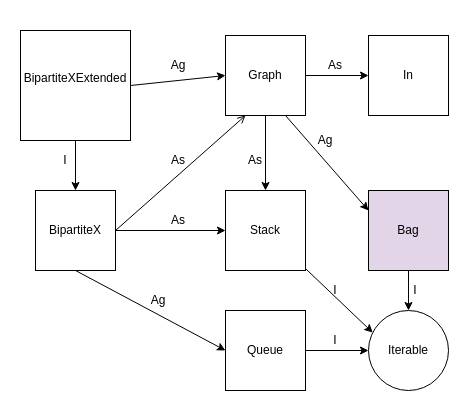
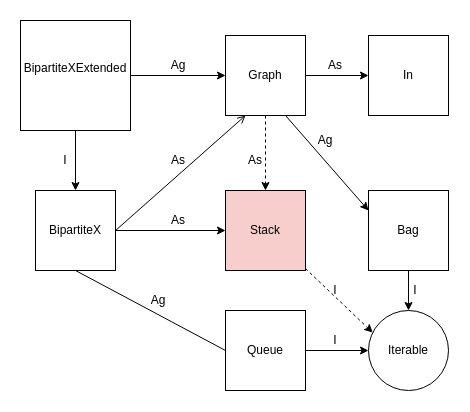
(76, 86) -> (76, 76)
(266, 149) -> (266, 149)
(266, 231) -> (266, 231)
(409, 231) -> (409, 231)
(336, 298) -> (336, 298)
(218, 347) -> (220, 348)
